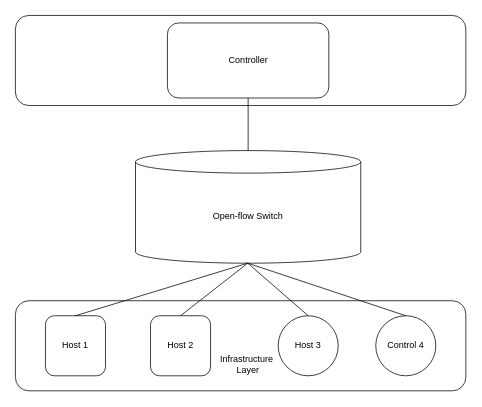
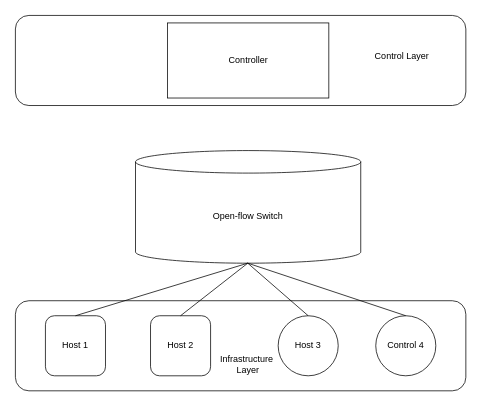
none -> (402, 57)
(248, 60) -> (248, 60)
(248, 124) -> none
